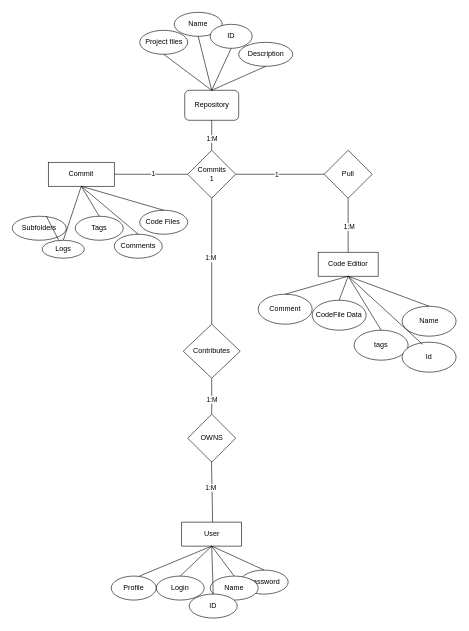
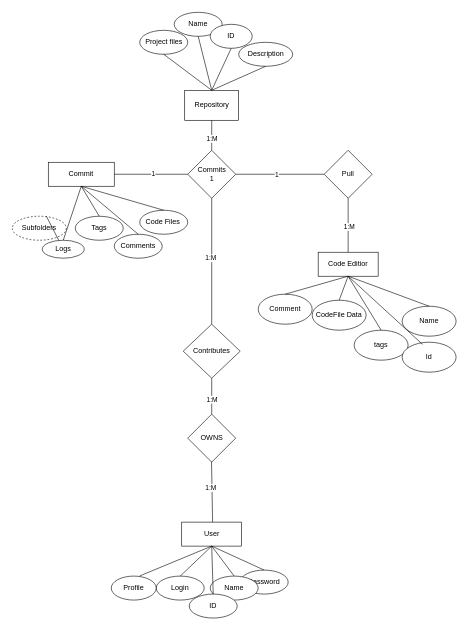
(212, 105) -> (212, 105)
(39, 228) -> (39, 228)
